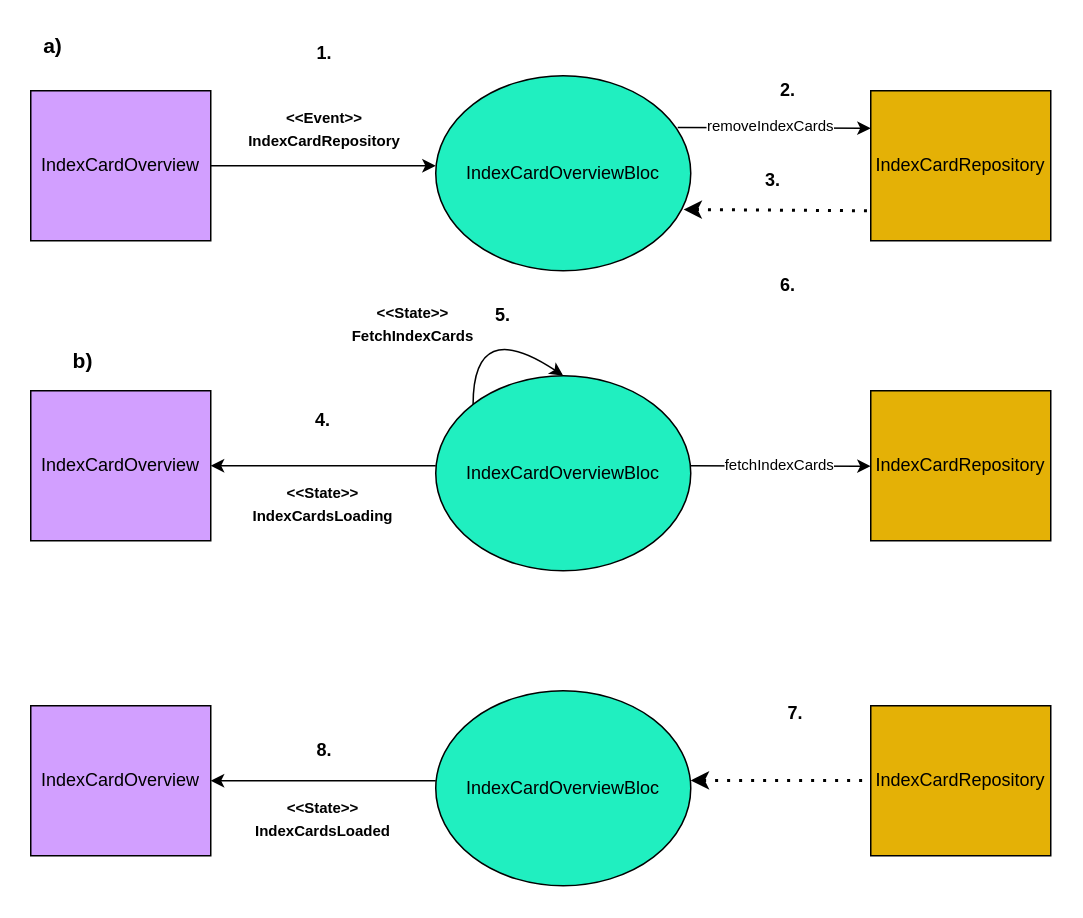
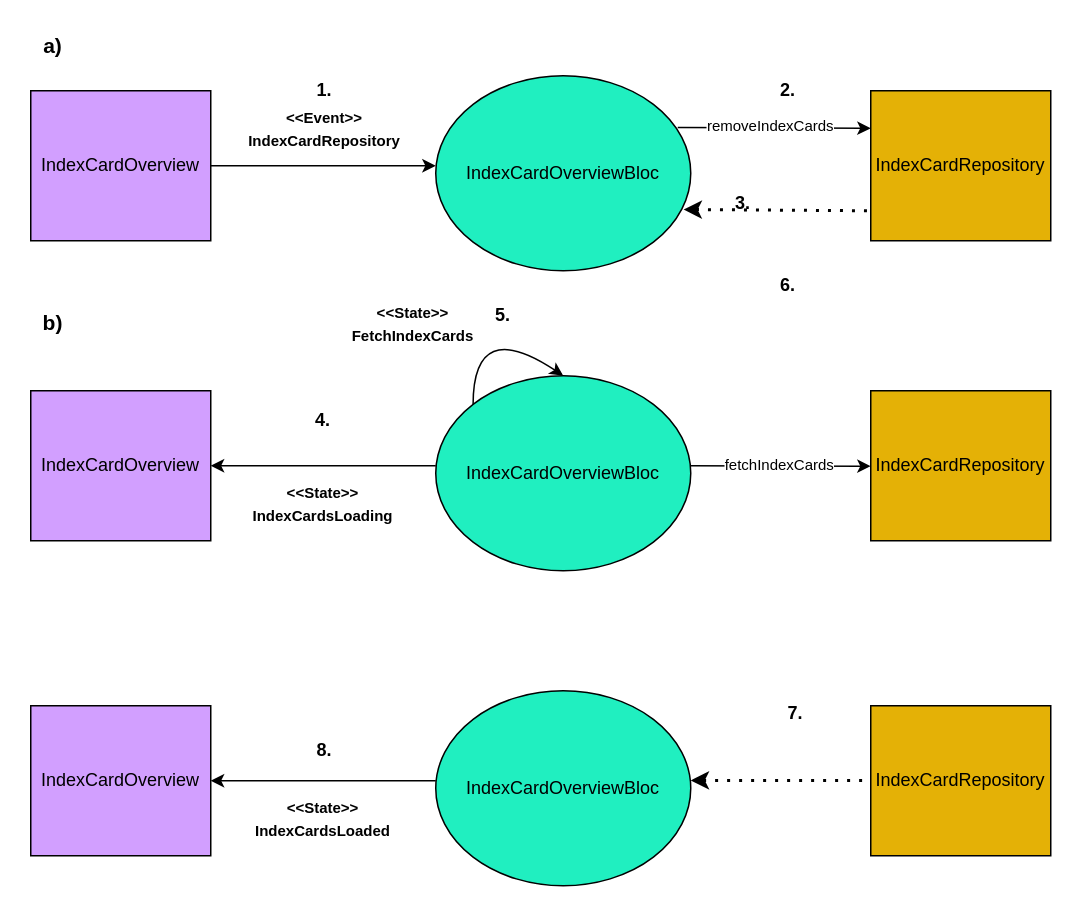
(324, 53) -> (324, 91)
(773, 181) -> (743, 203)
(83, 361) -> (53, 323)
